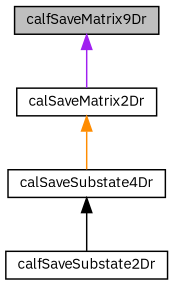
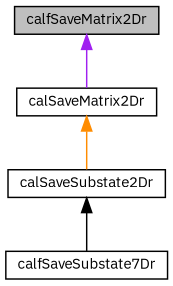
(87, 20) -> (87, 20)
(87, 184) -> (87, 184)
(87, 265) -> (87, 265)
